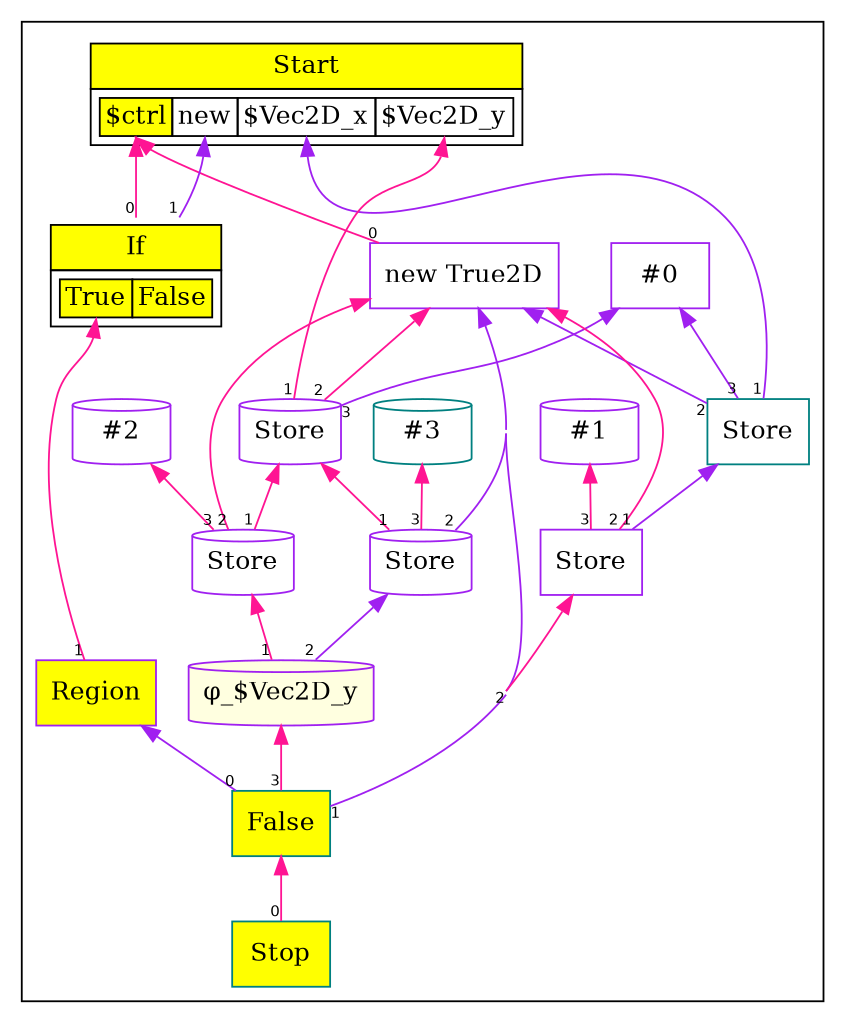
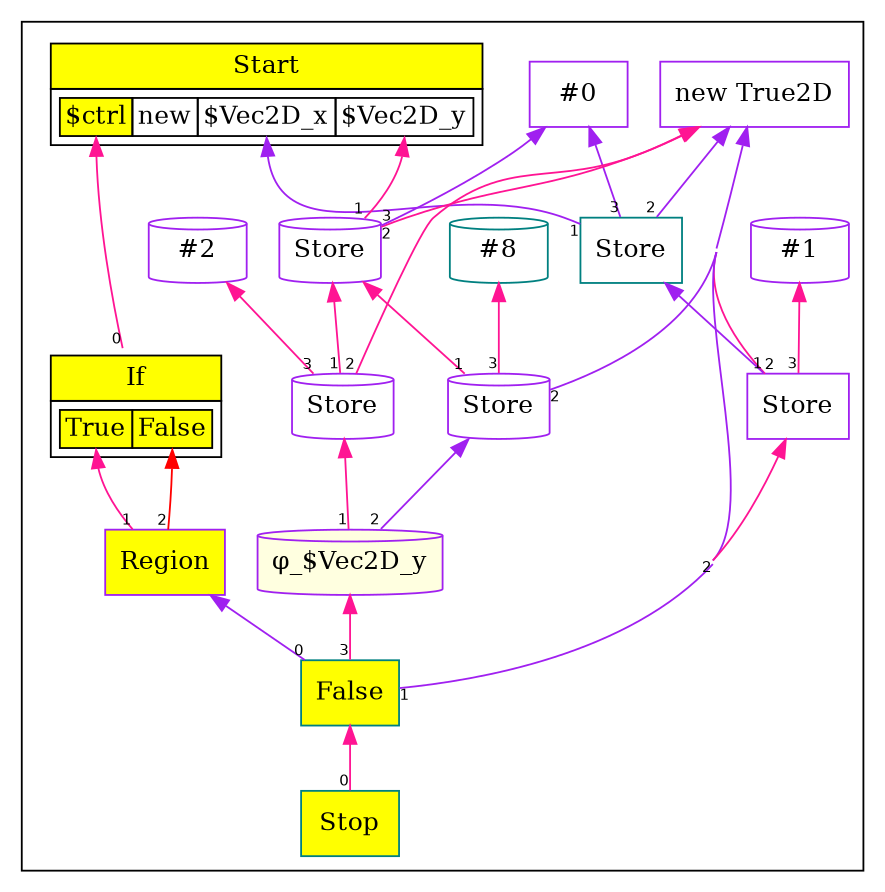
(263, 199) -> none
(423, 432) -> (499, 250)
